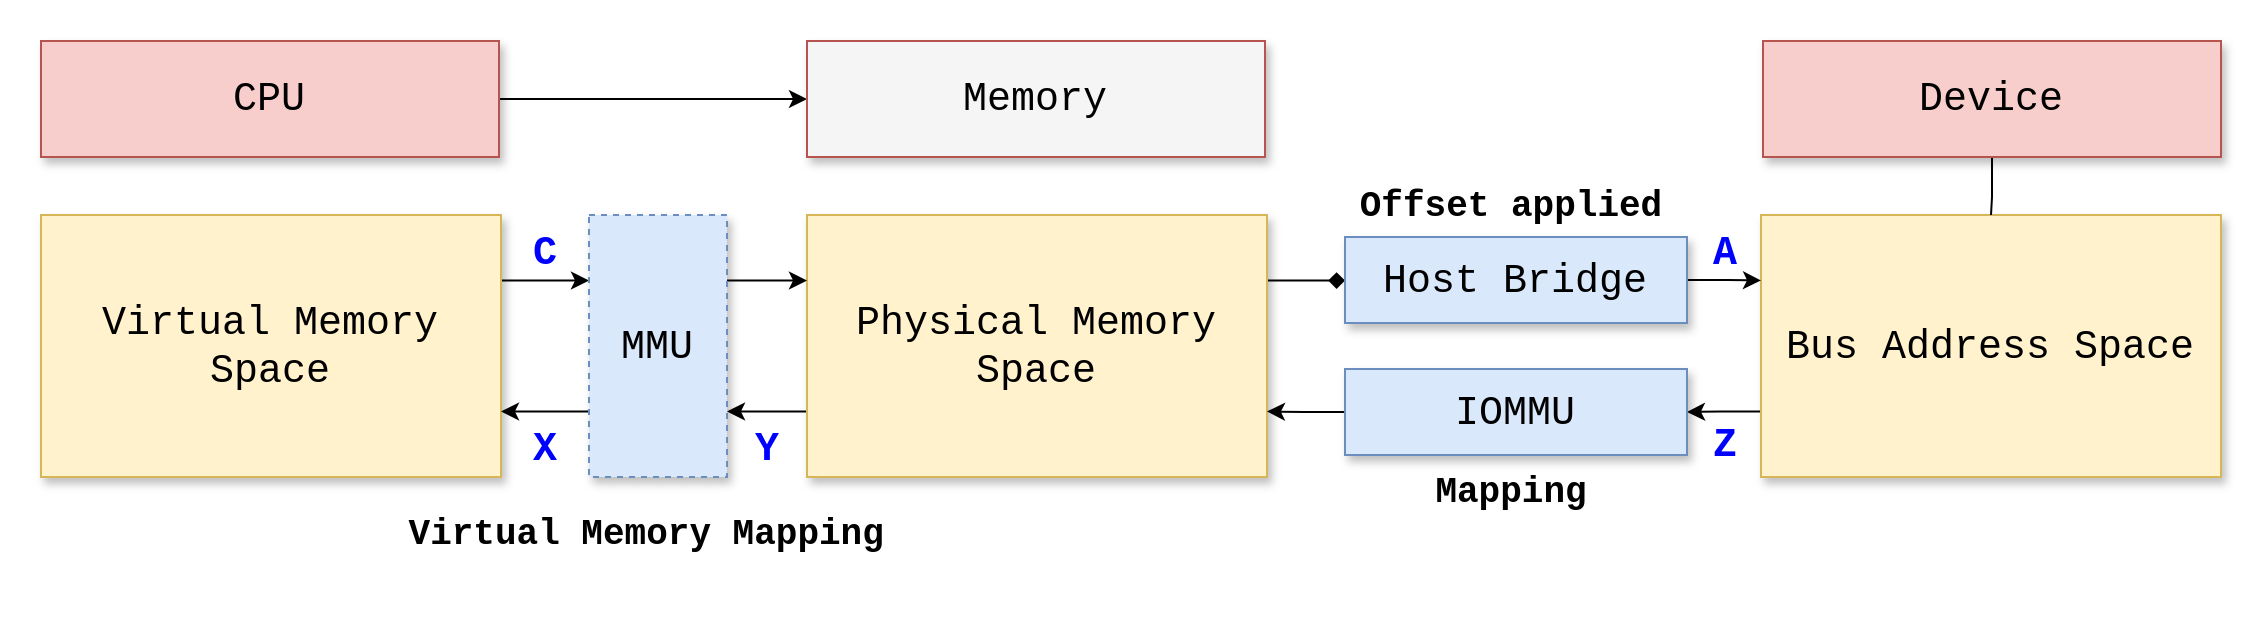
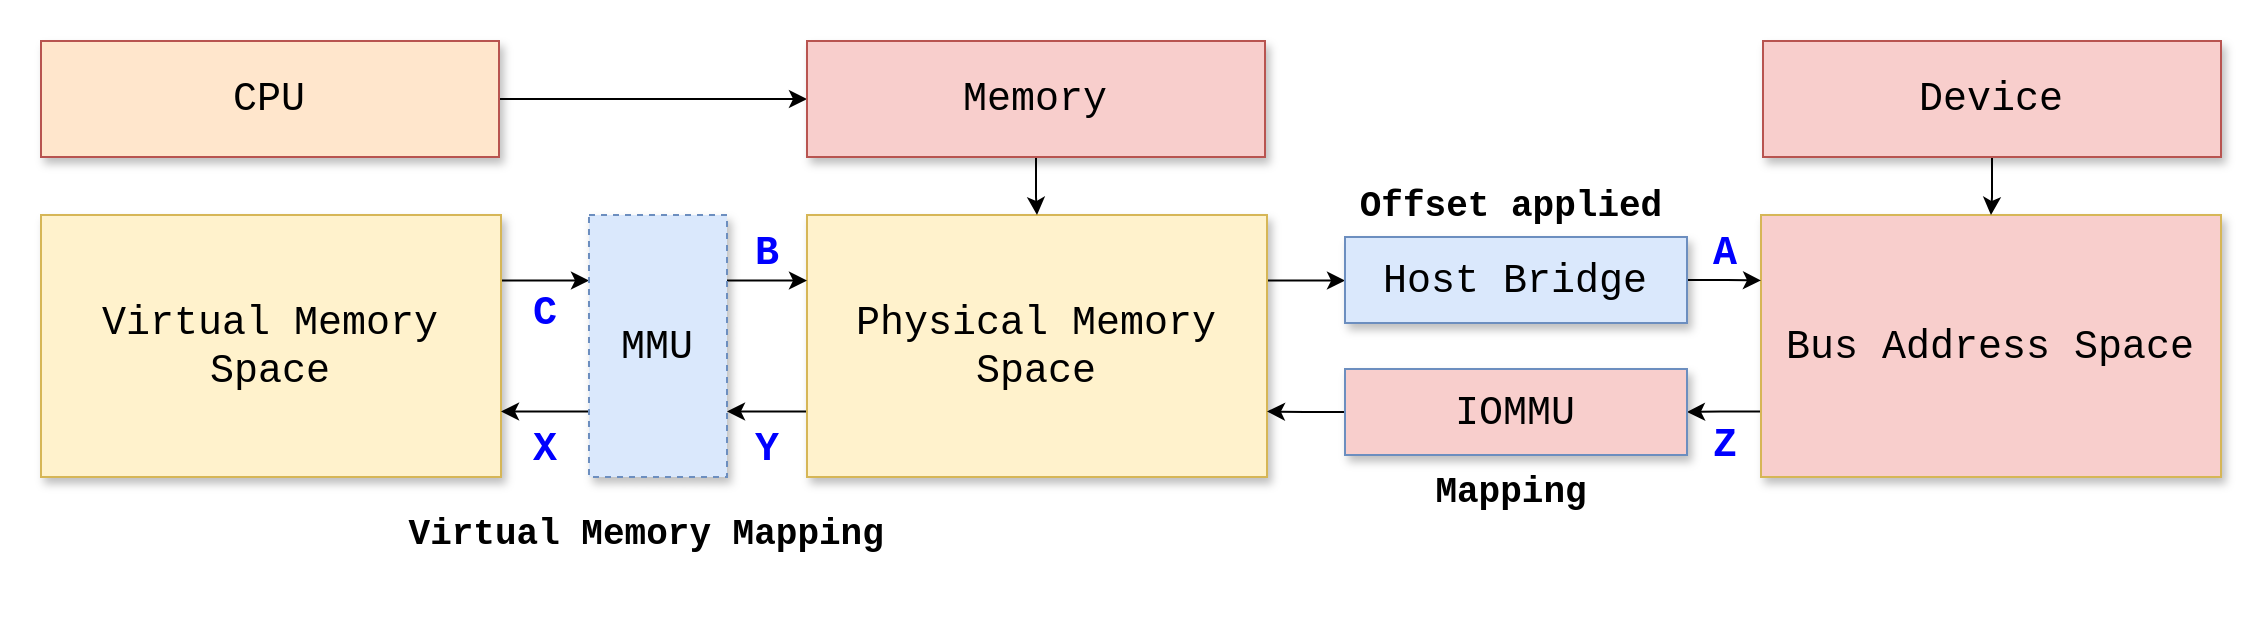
(270, 99) -> (270, 99)
(1036, 99) -> (1036, 99)
none -> (1036, 179)
(1992, 206) -> (1992, 200)
(546, 252) -> (546, 312)
none -> (768, 252)
(1329, 281) -> (1330, 281)
(1991, 346) -> (1991, 346)
(1516, 412) -> (1516, 412)
